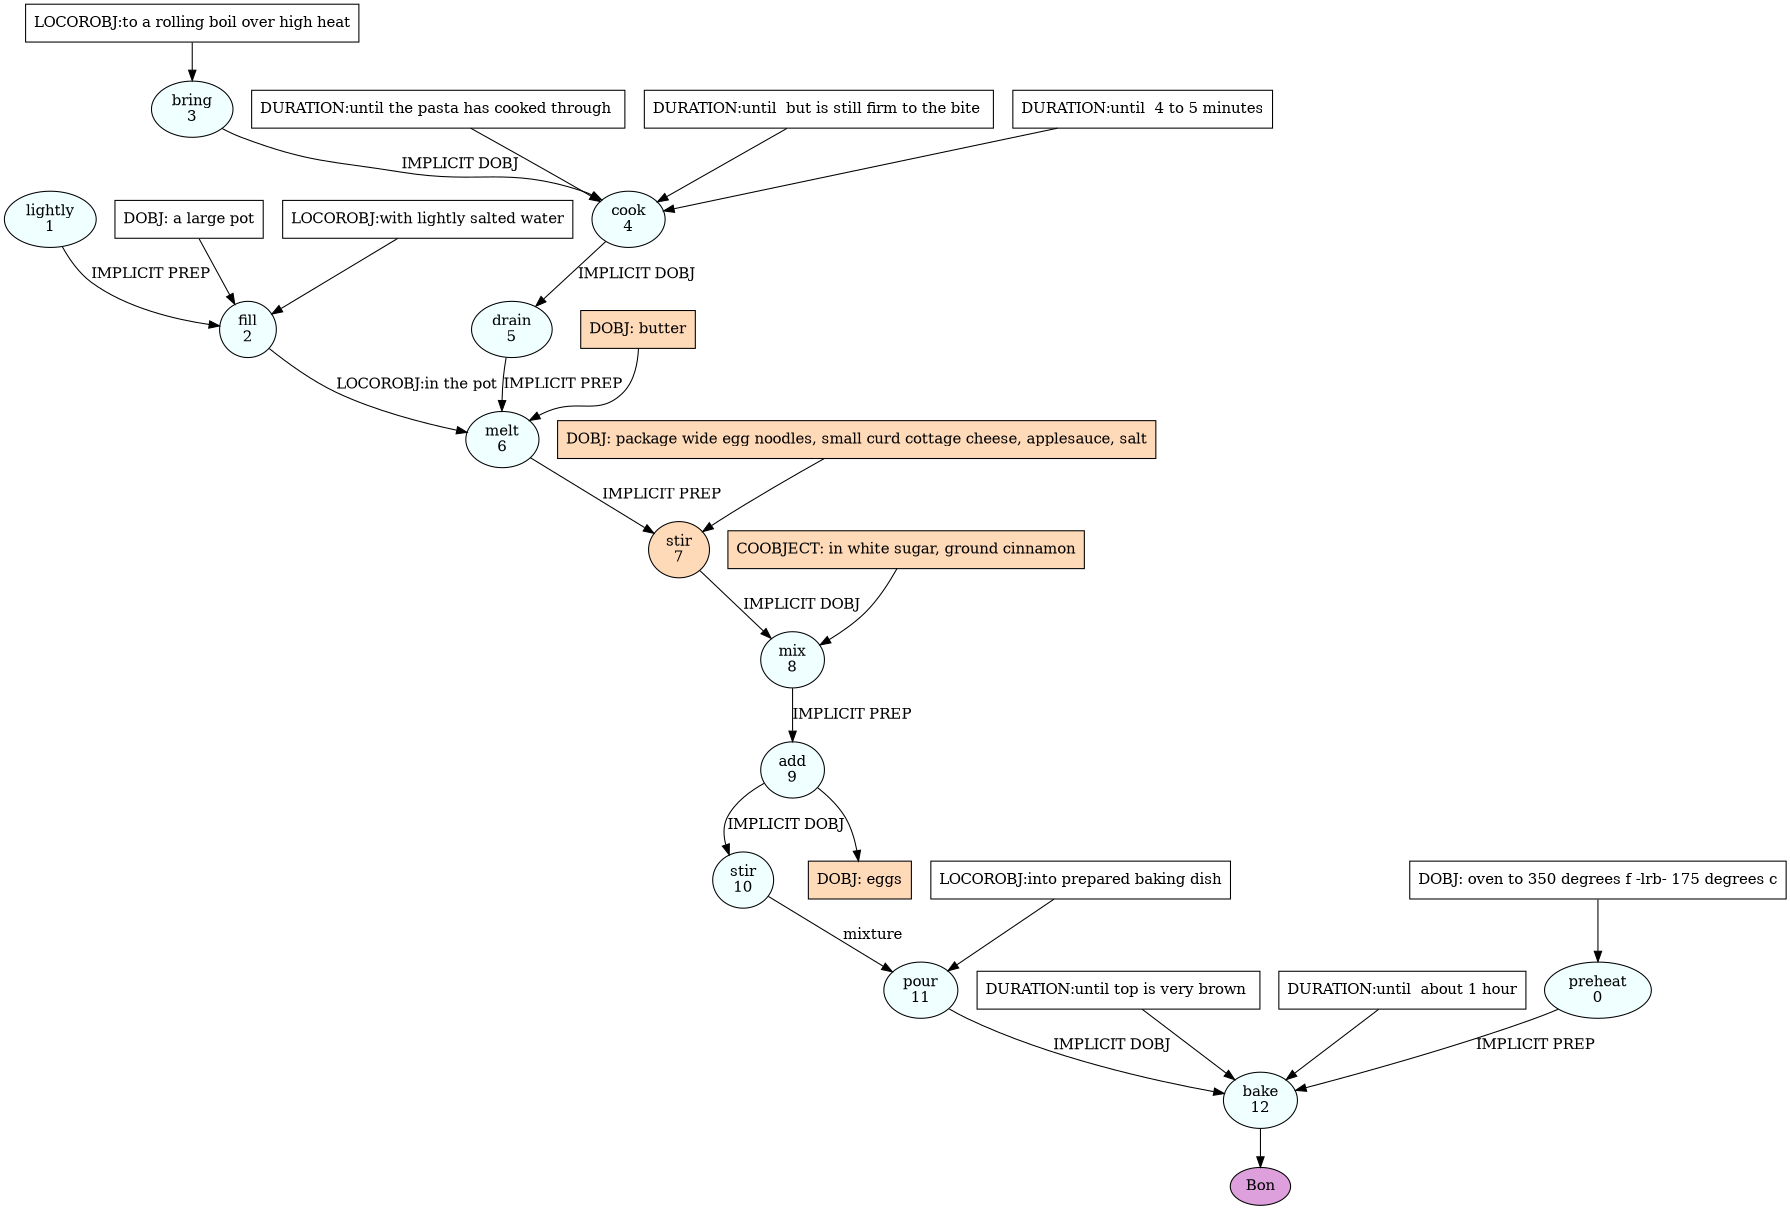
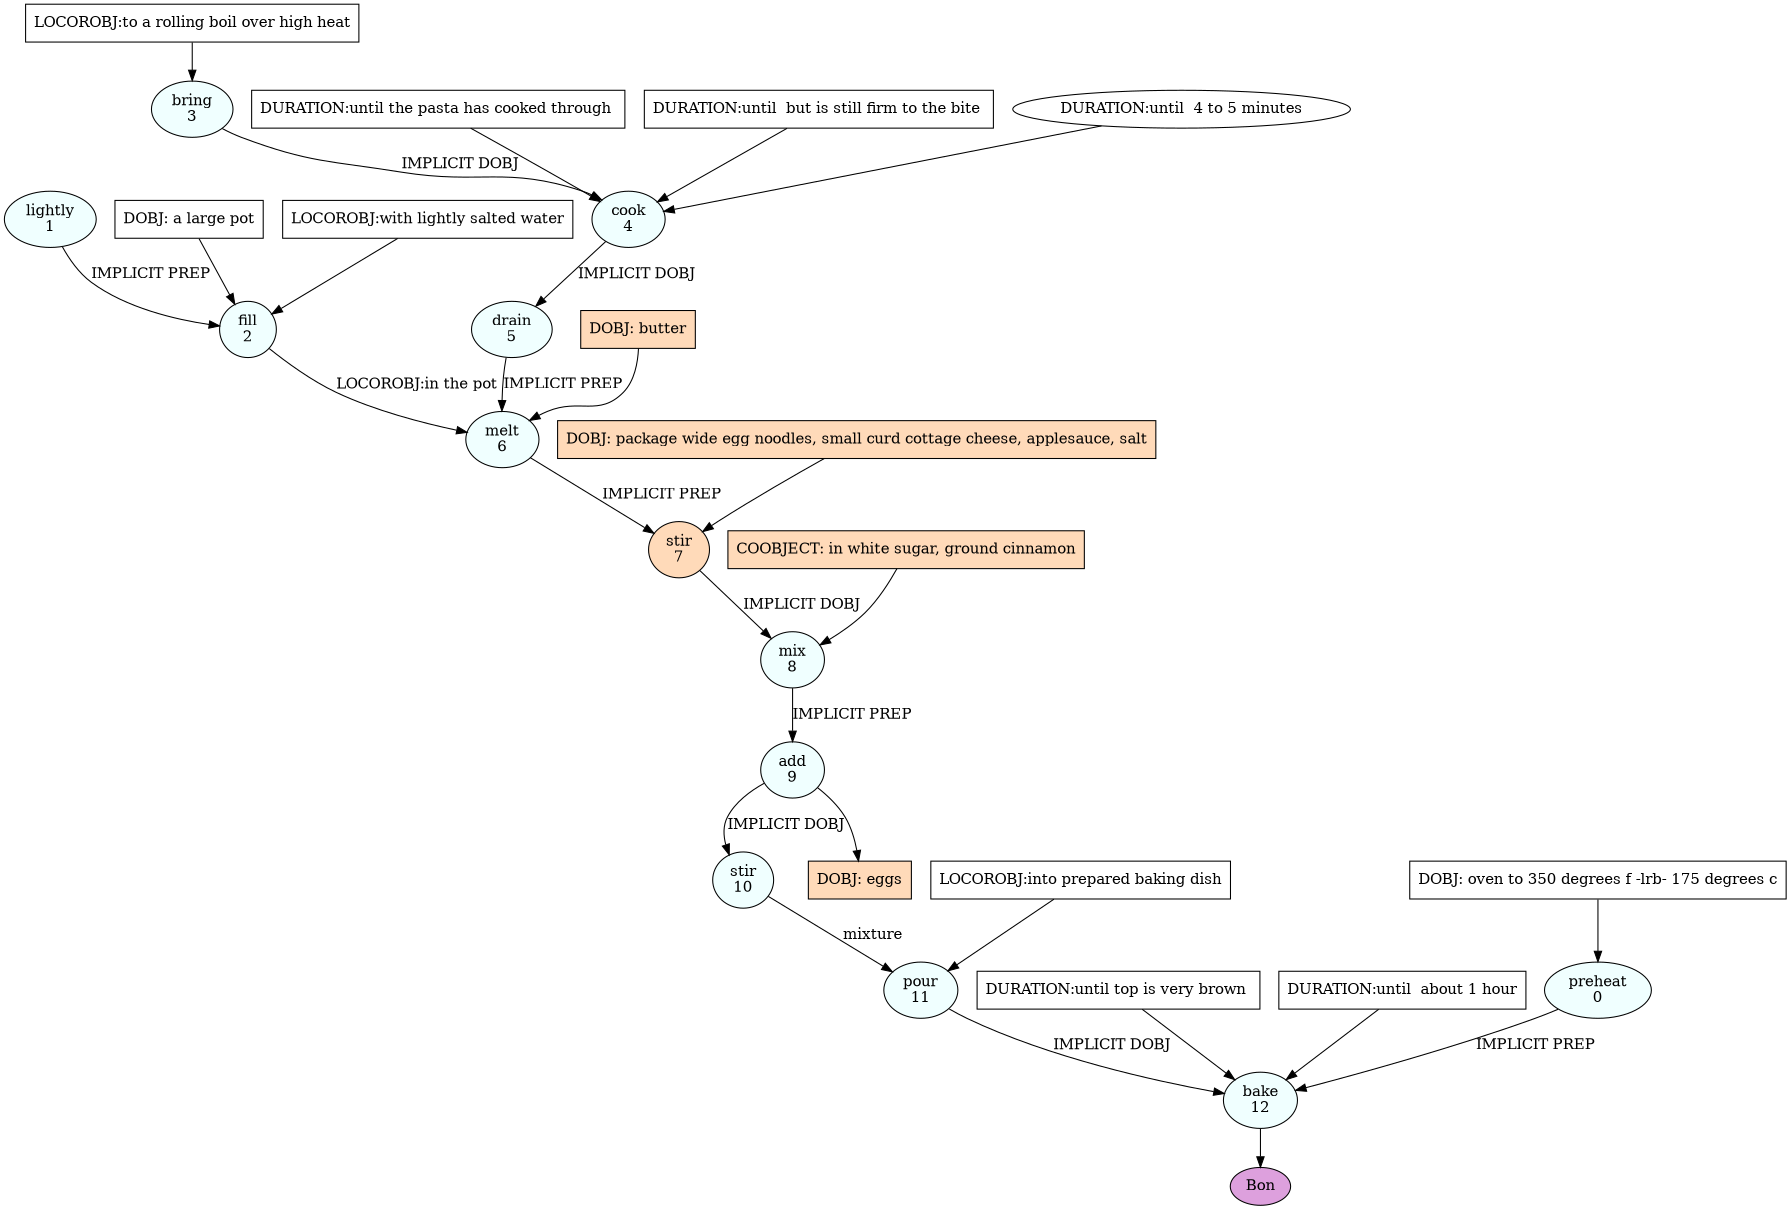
(1143, 109) -> (1182, 109)
